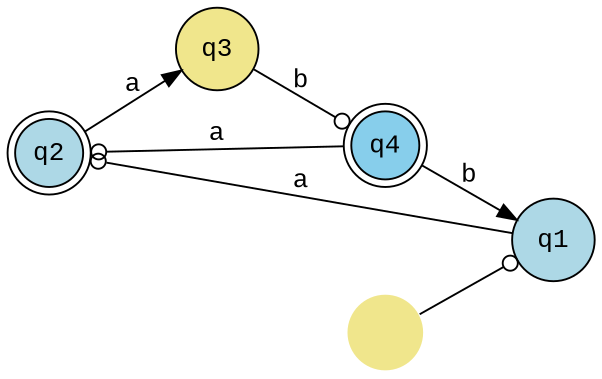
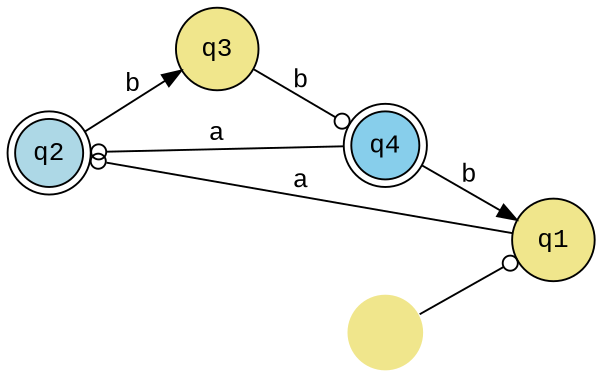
(133, 84) -> (133, 84)
(553, 240) -> (553, 240)
